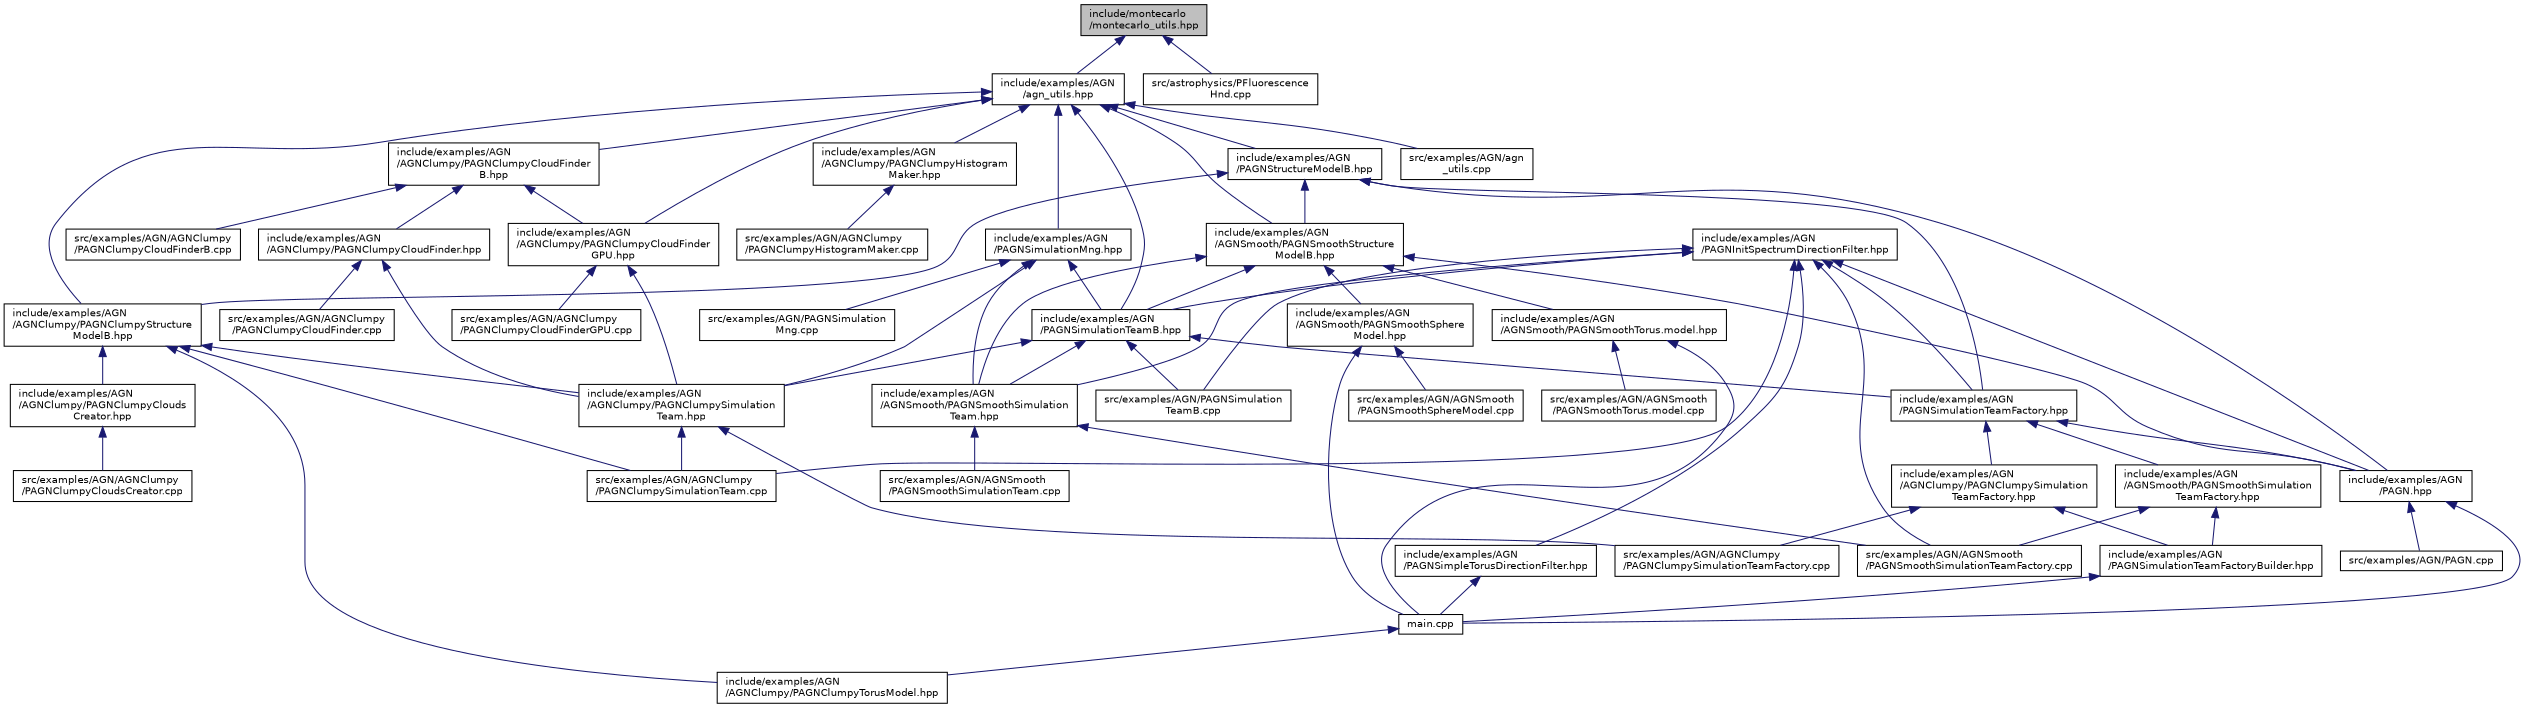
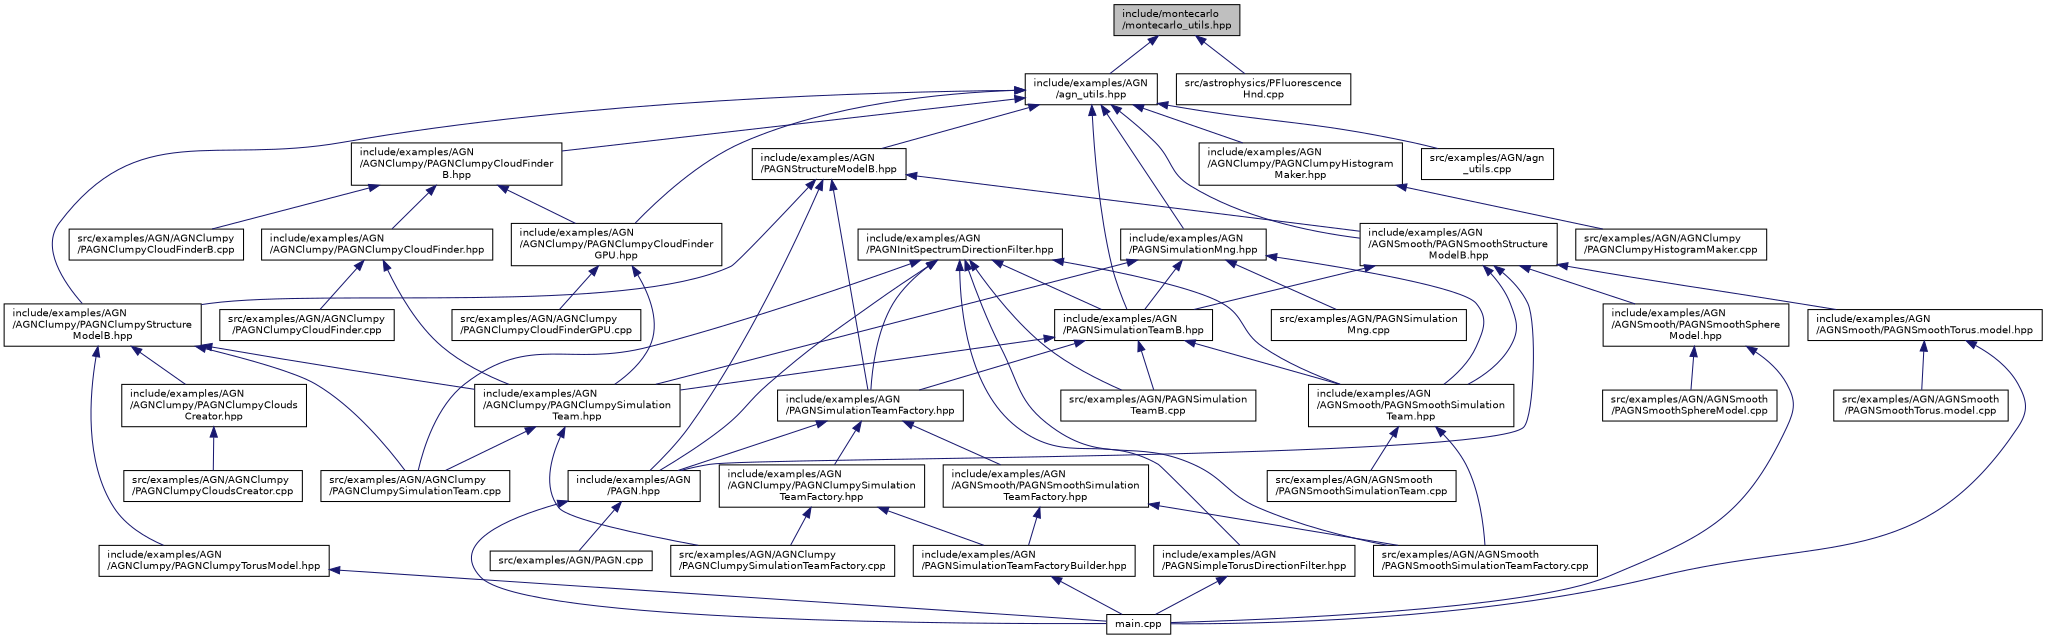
(1168, 652) -> (723, 596)
